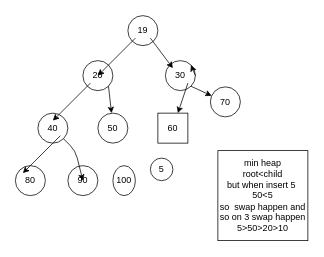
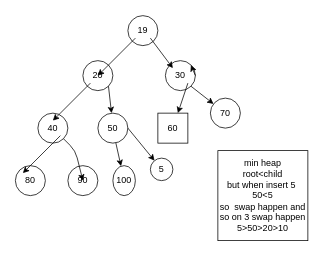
(225, 102) -> (225, 113)
none -> (139, 142)
none -> (118, 151)
